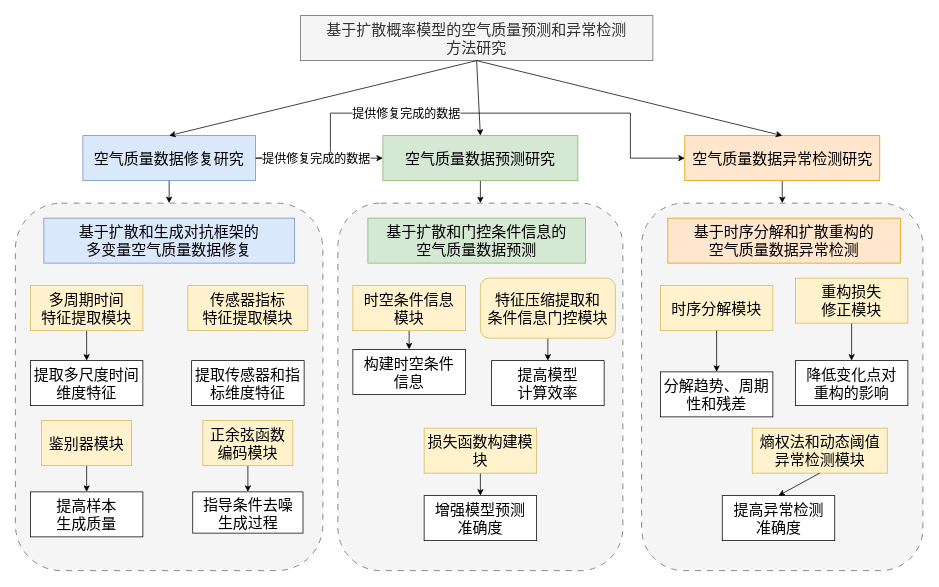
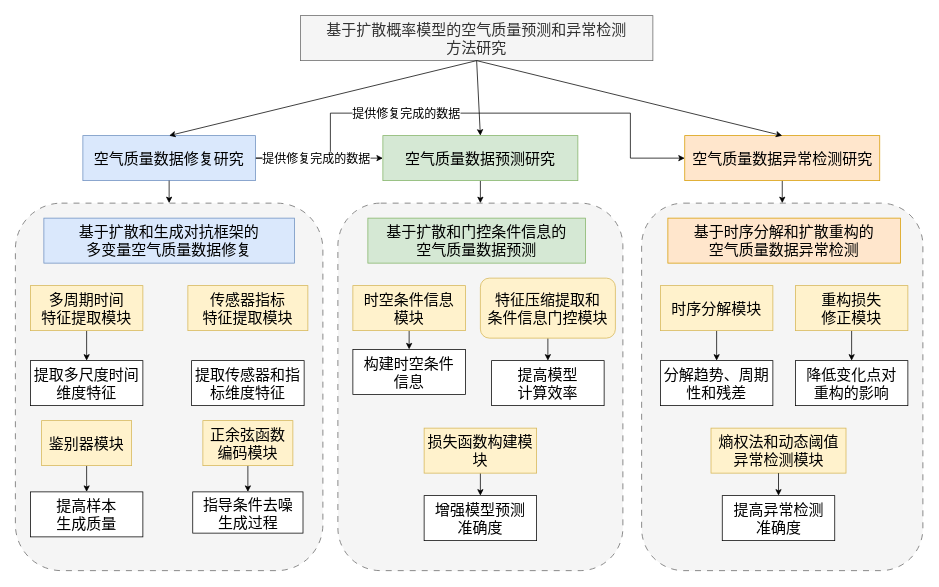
(852, 300) -> (852, 308)
(717, 394) -> (717, 383)
(820, 450) -> (779, 450)
